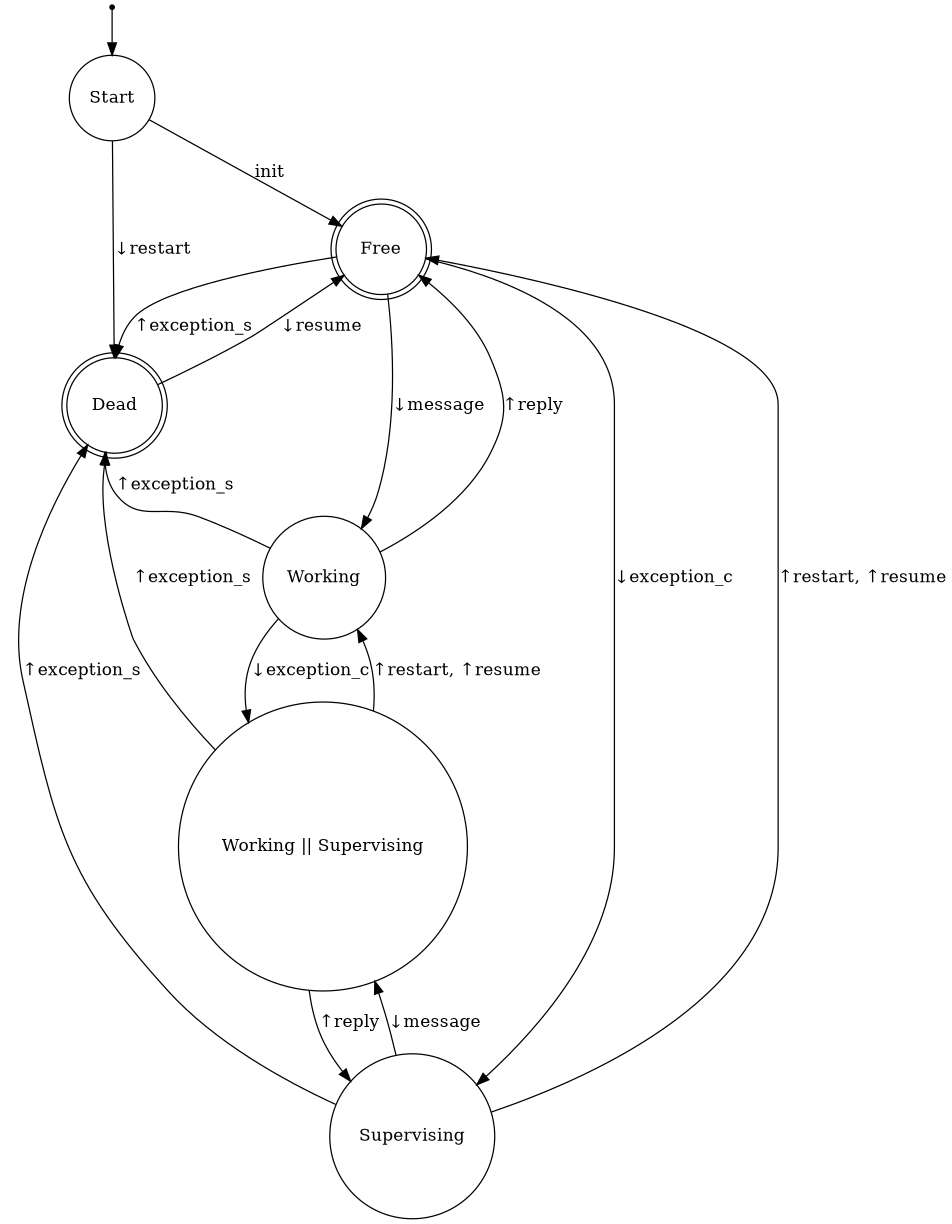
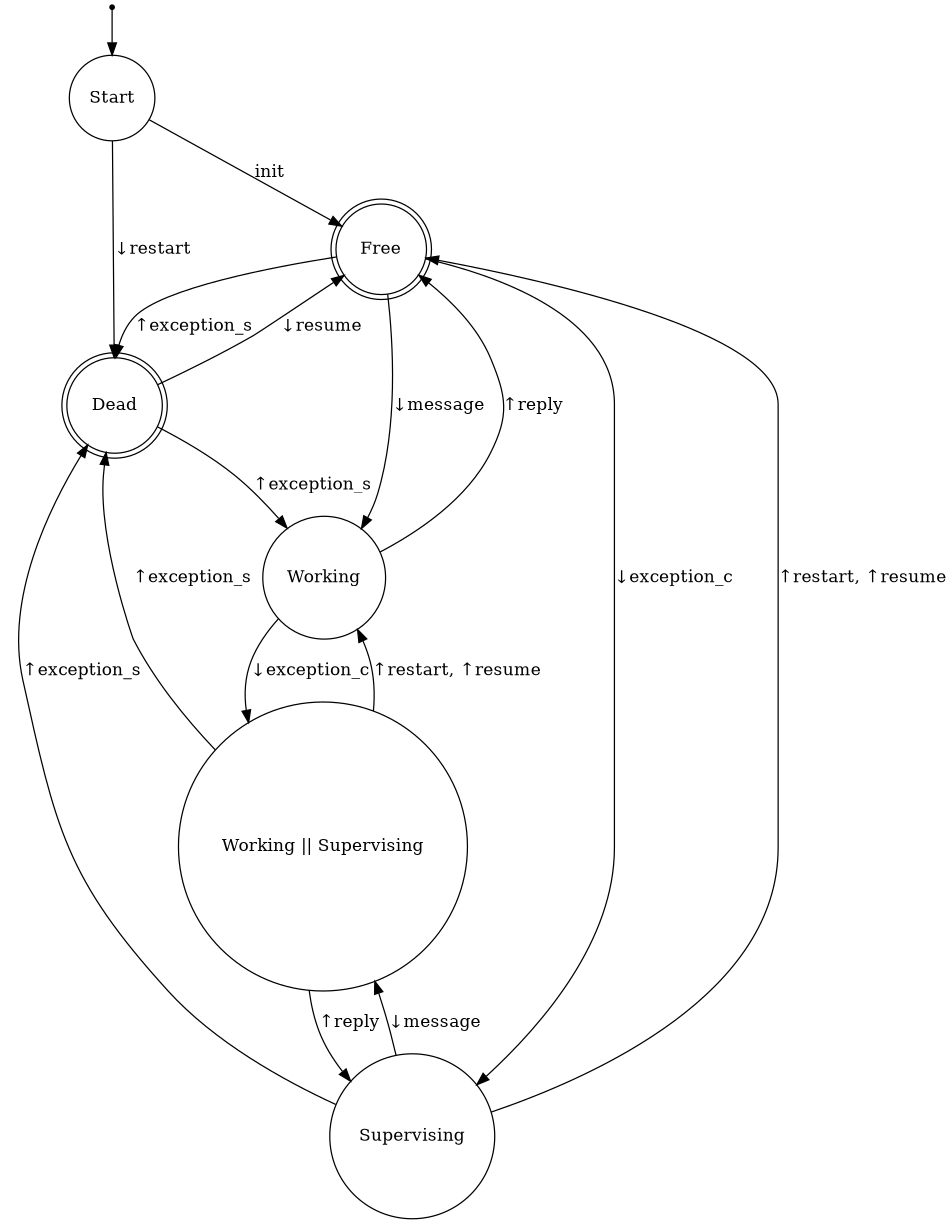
(178, 512) -> (223, 466)
